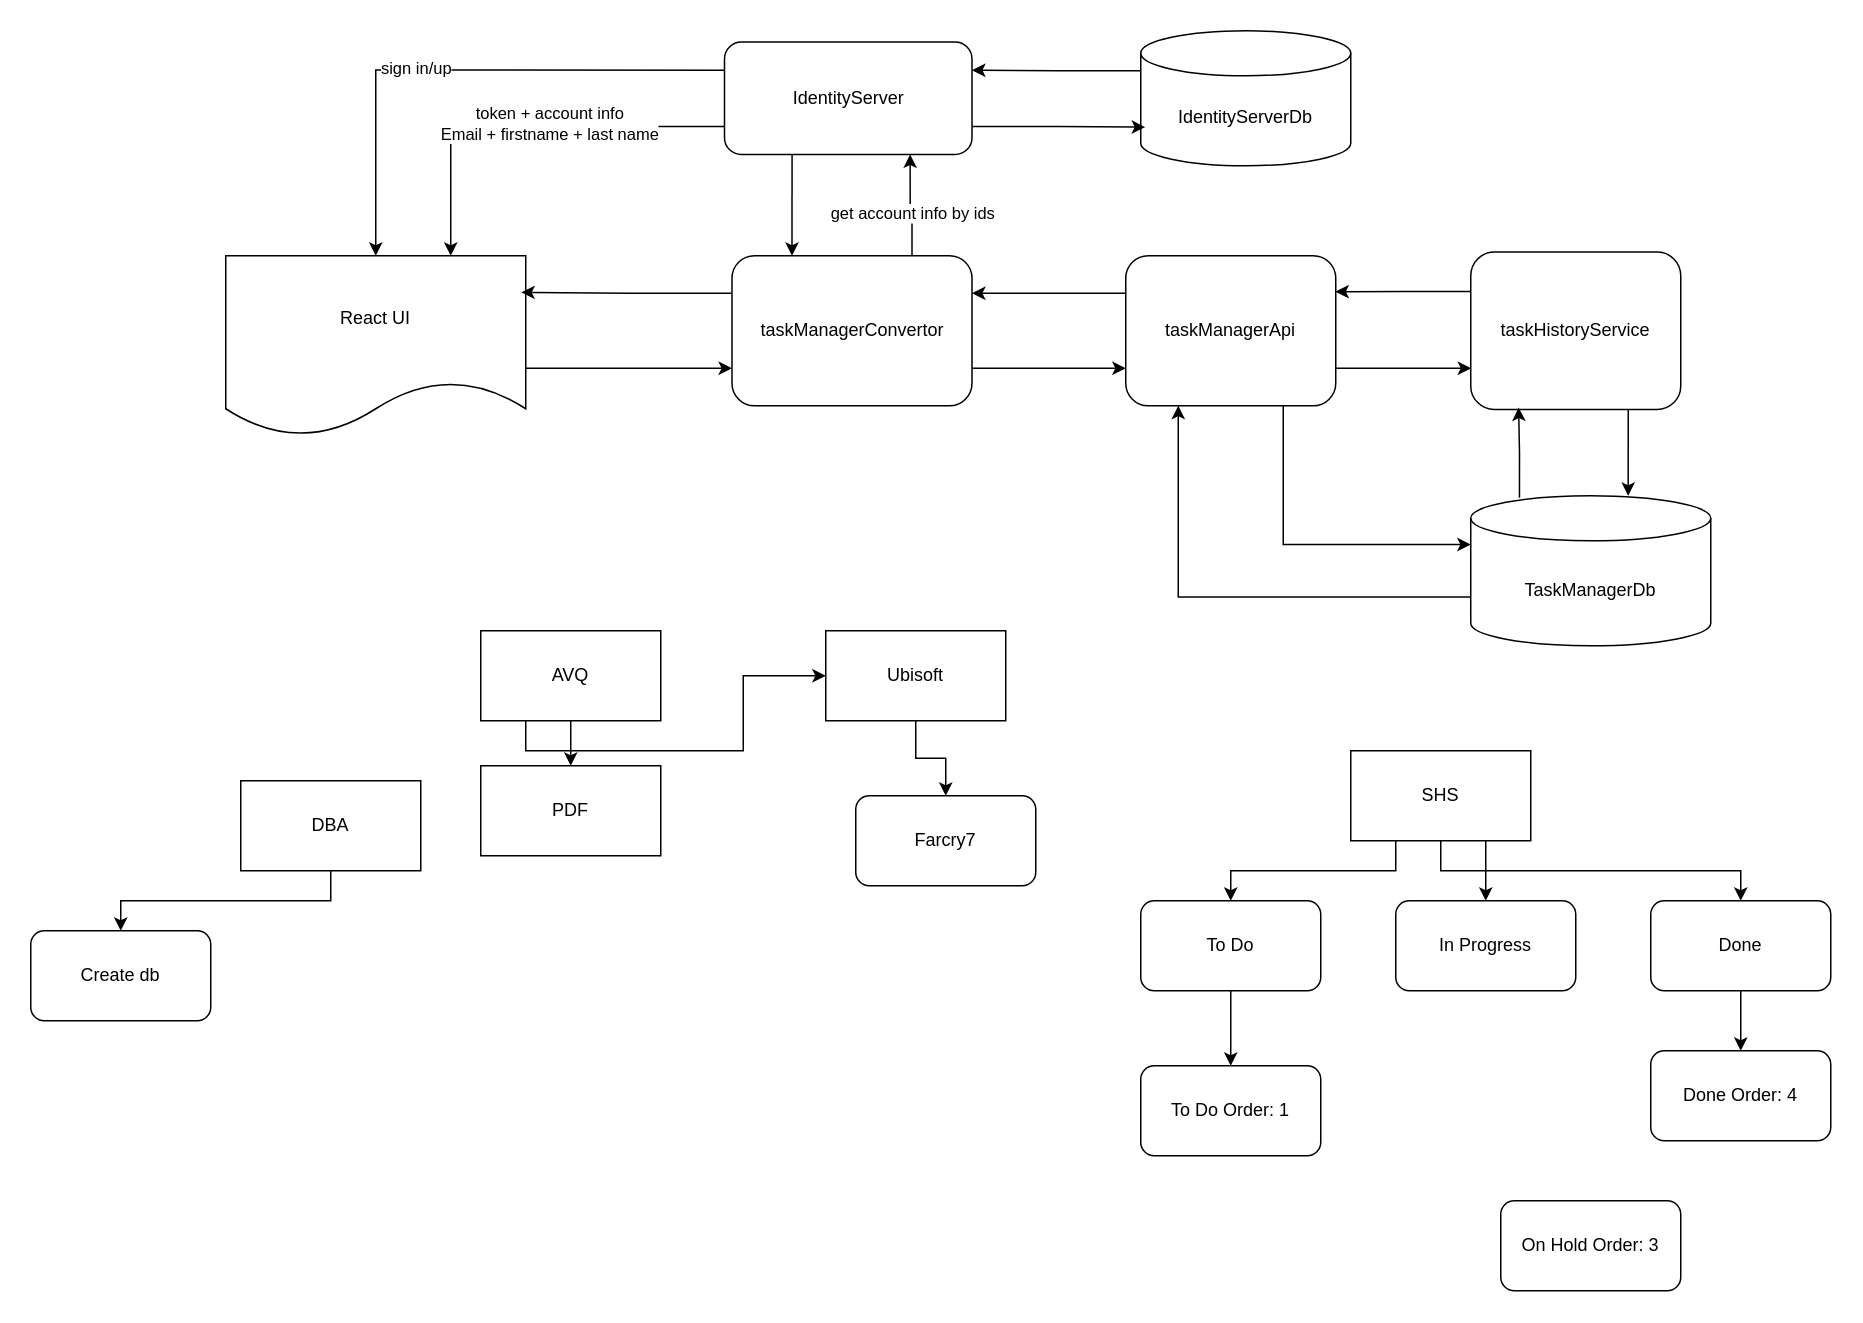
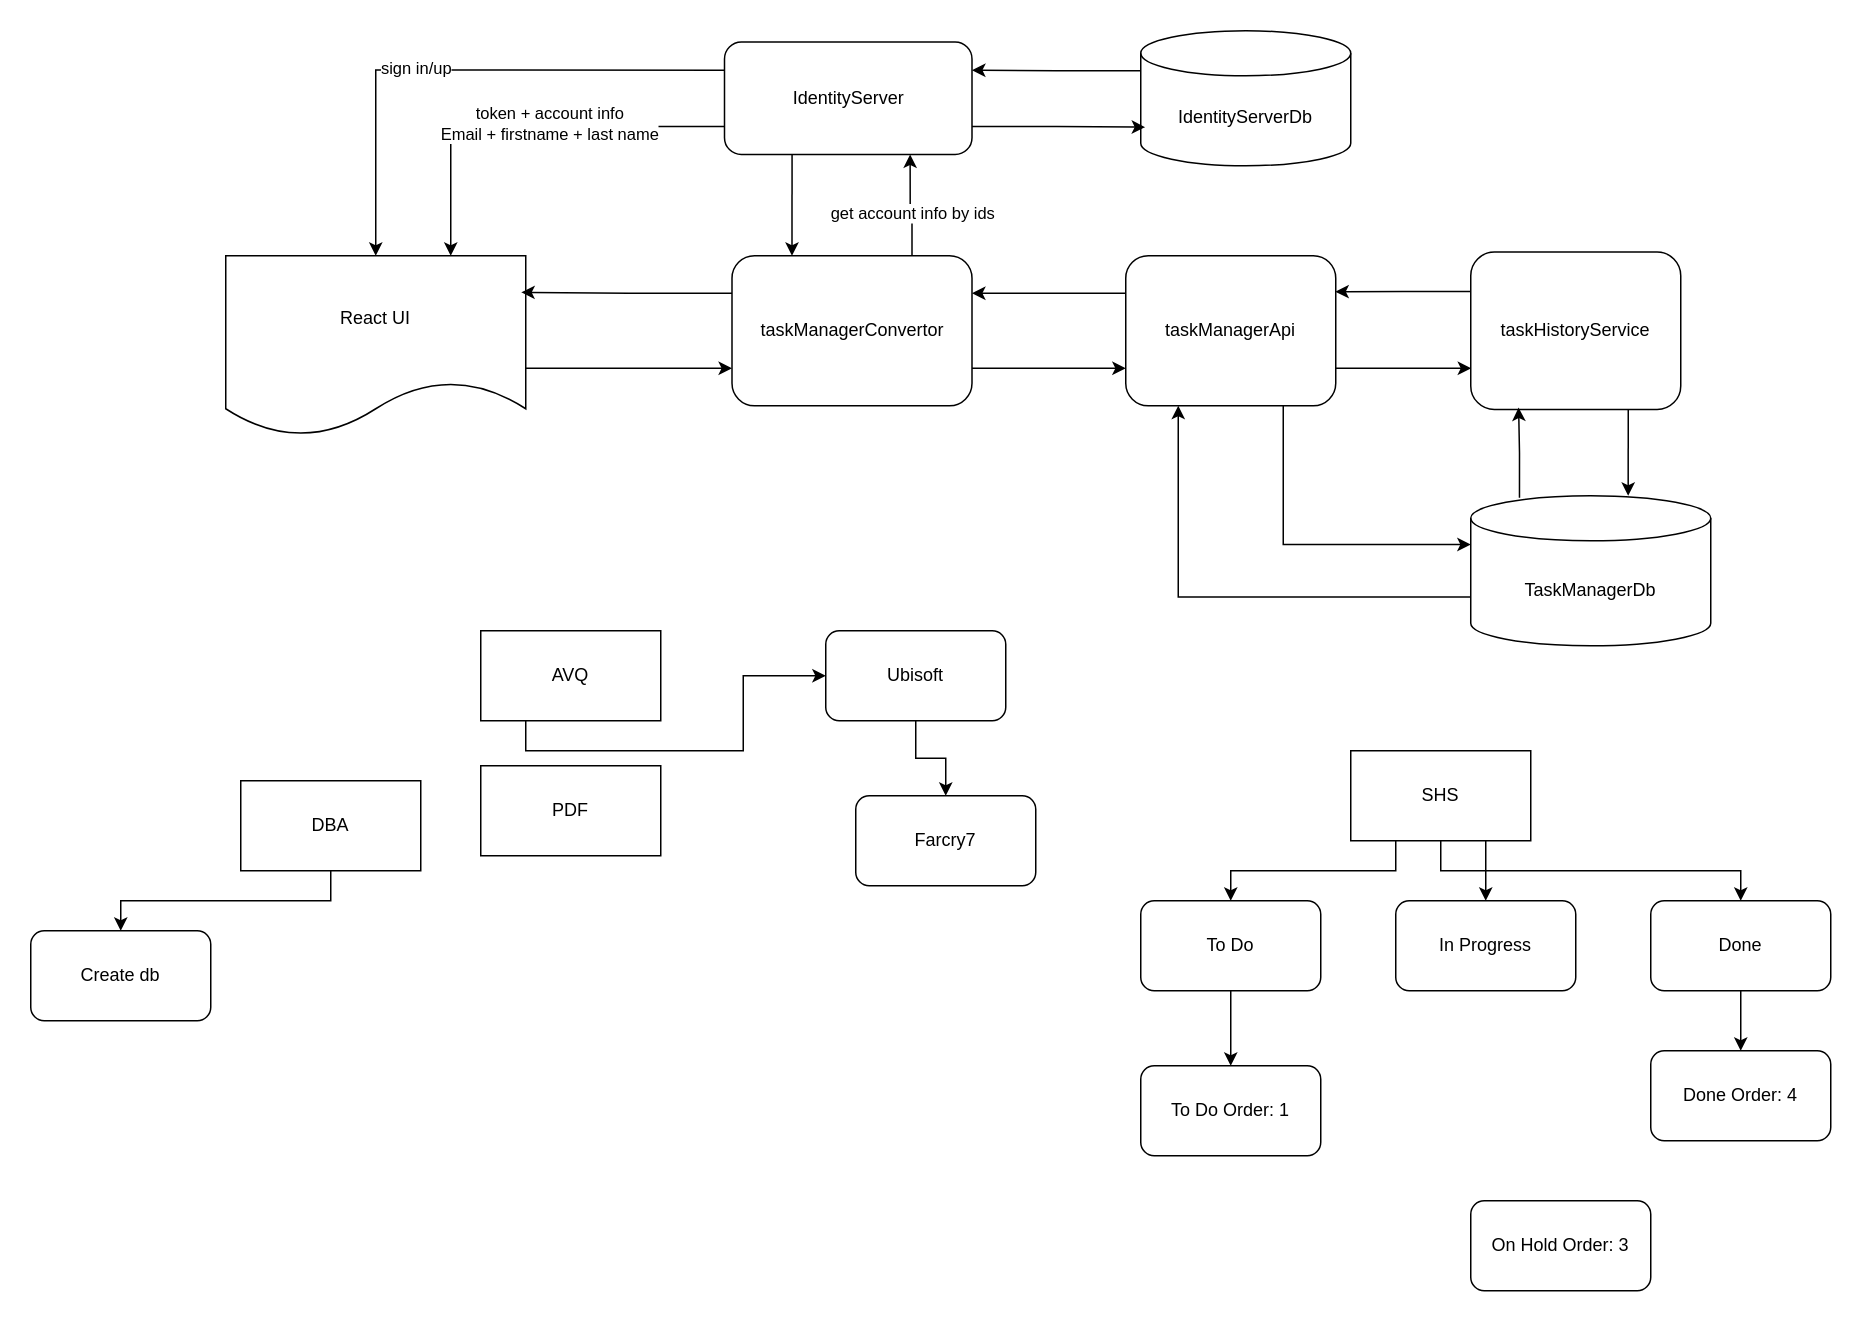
(916, 676) -> (916, 676)
(571, 748) -> none
(1591, 1246) -> (1561, 1246)
